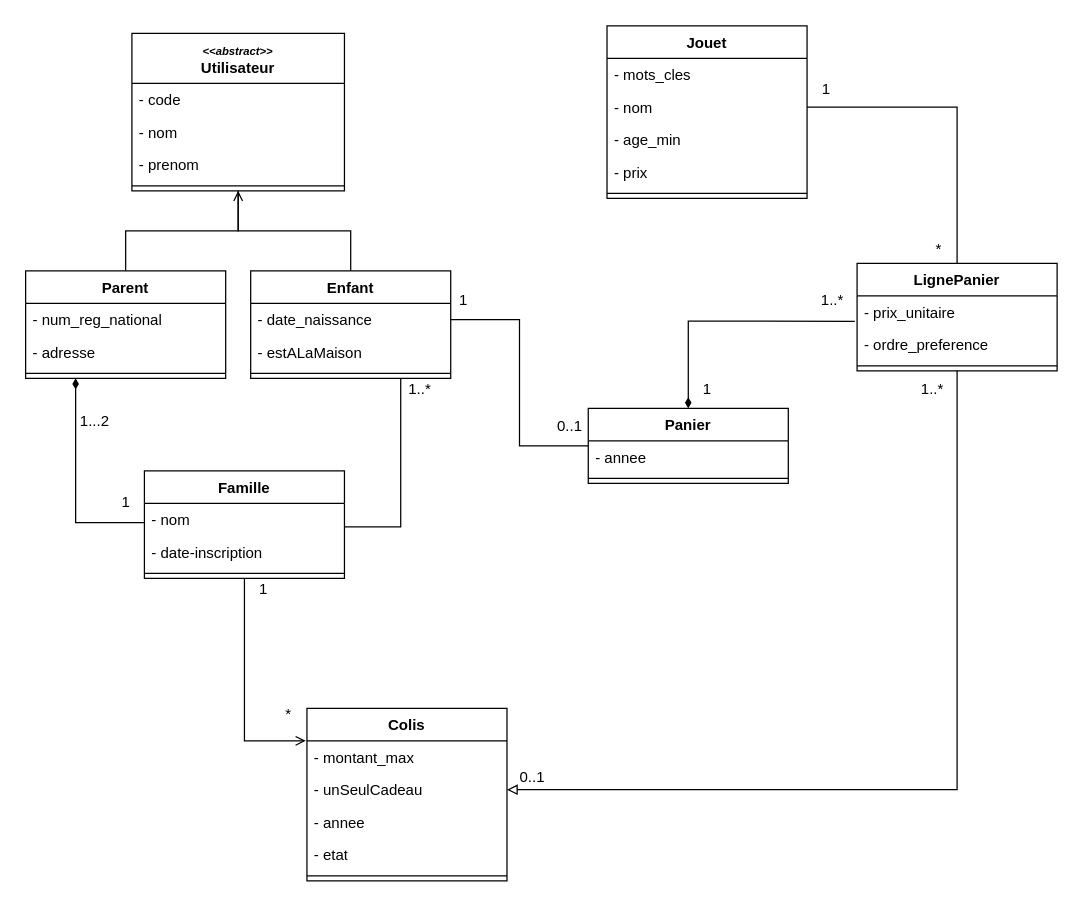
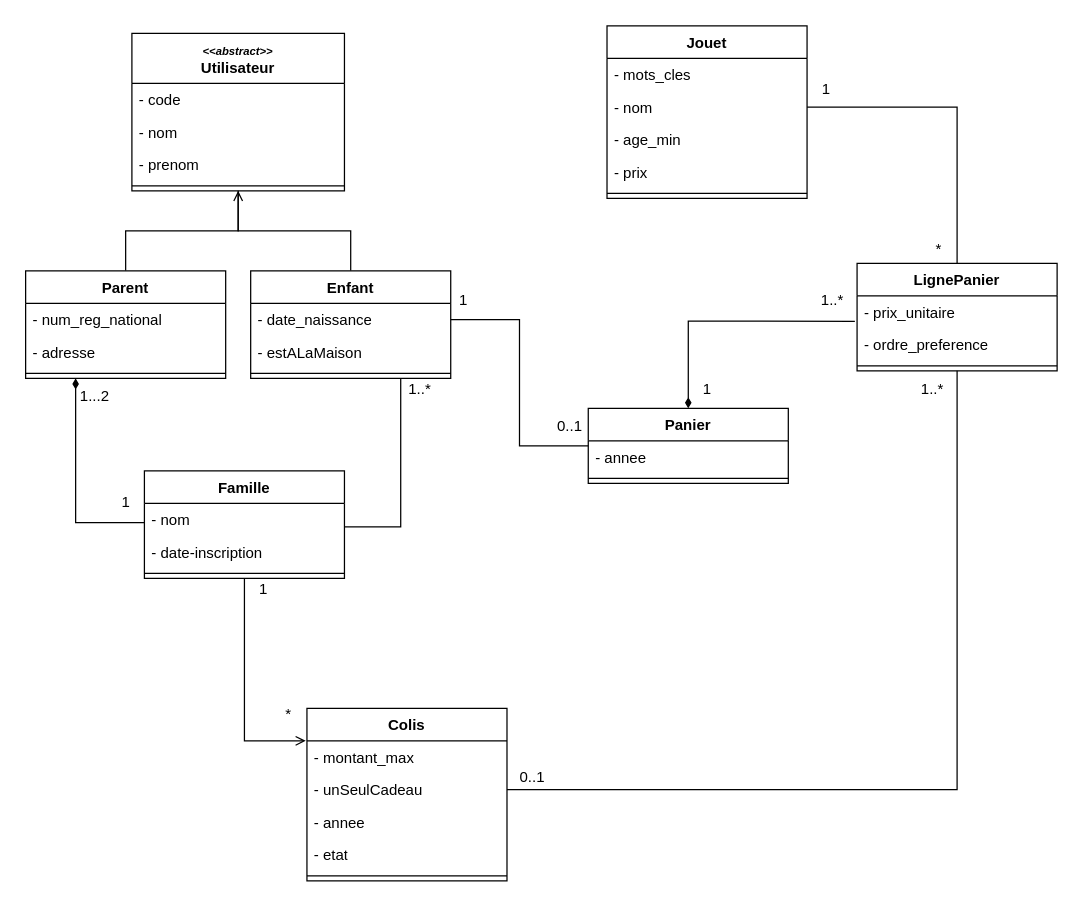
(94, 422) -> (94, 397)
(518, 789) -> (514, 789)
